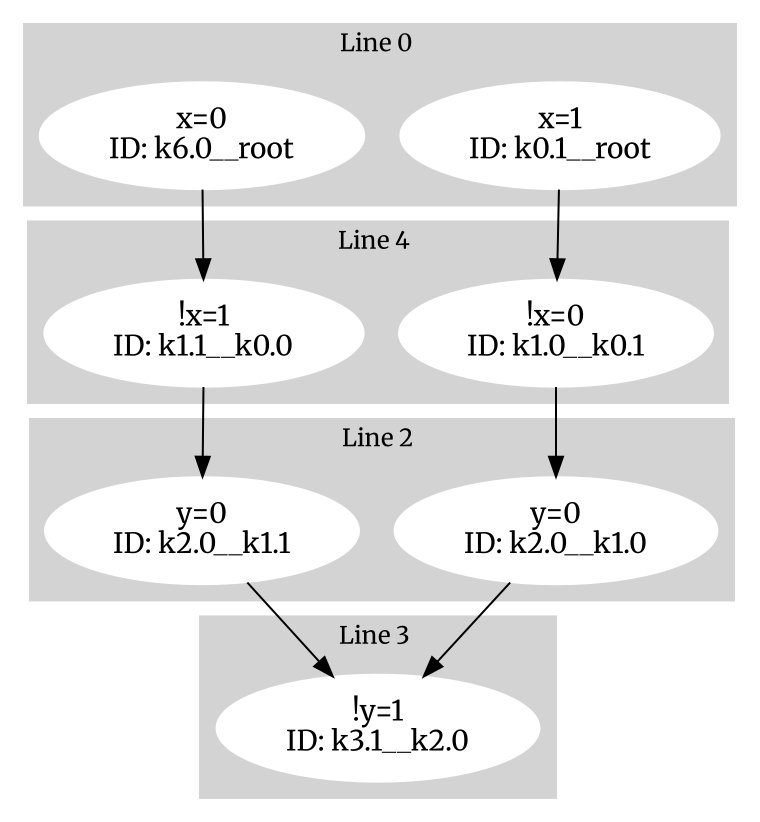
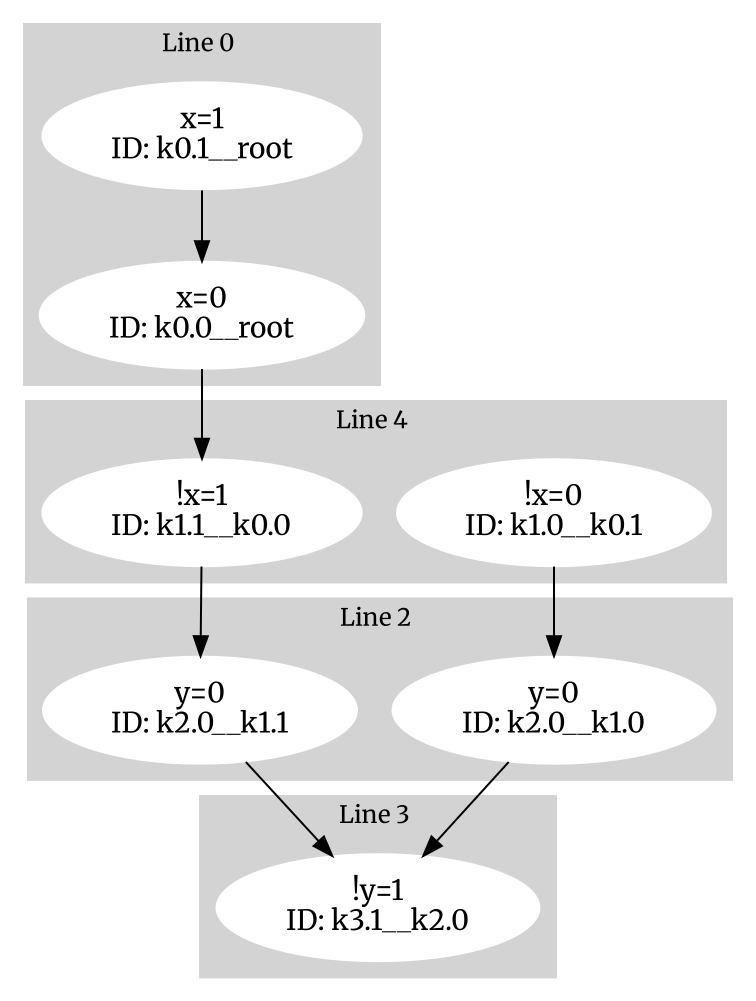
(202, 150) -> (202, 329)
(558, 235) -> (202, 216)
